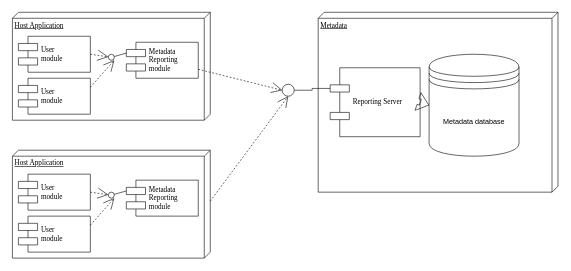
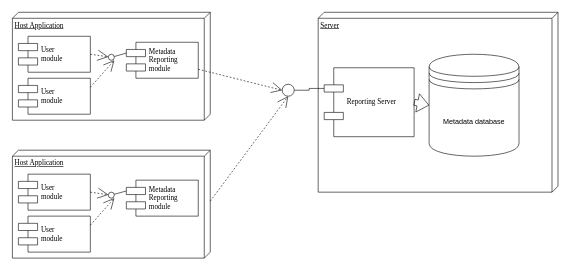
(337, 26) -> (333, 26)
(375, 102) -> (369, 102)
